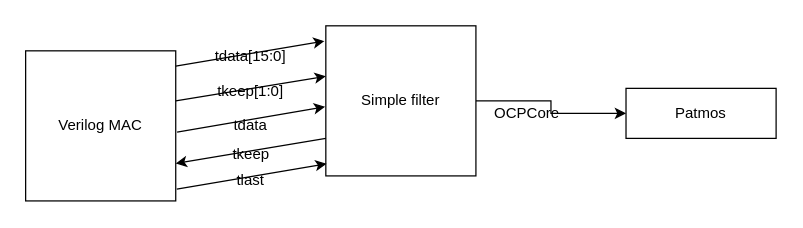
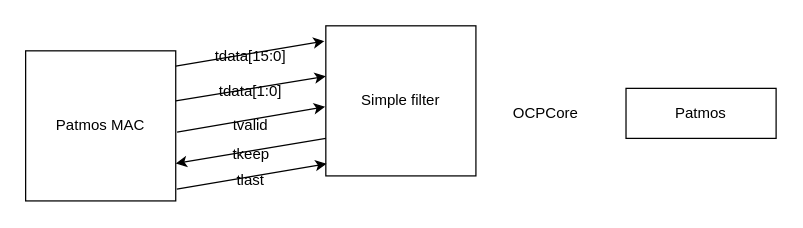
(251, 92) -> (251, 92)
(551, 103) -> none
(527, 113) -> (546, 113)
(101, 126) -> (101, 126)
(251, 126) -> (251, 126)
